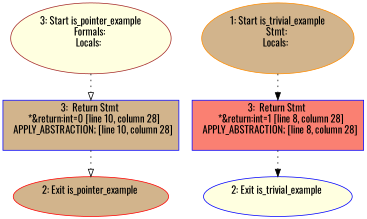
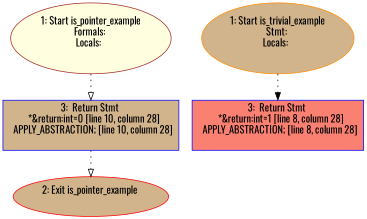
(91, 38) -> (91, 38)
(278, 197) -> none
